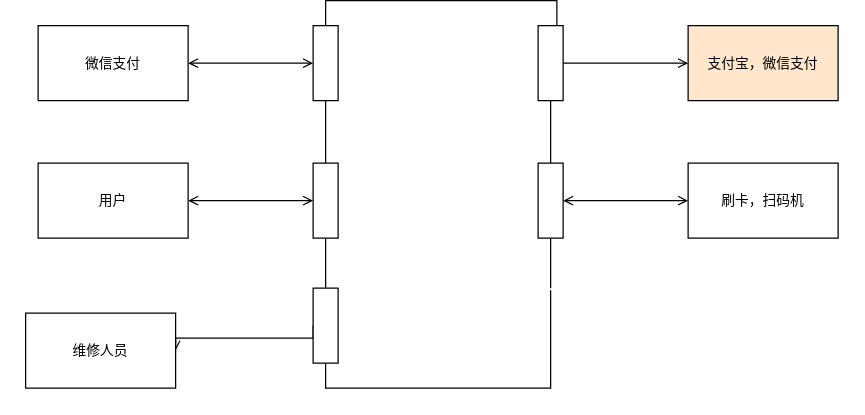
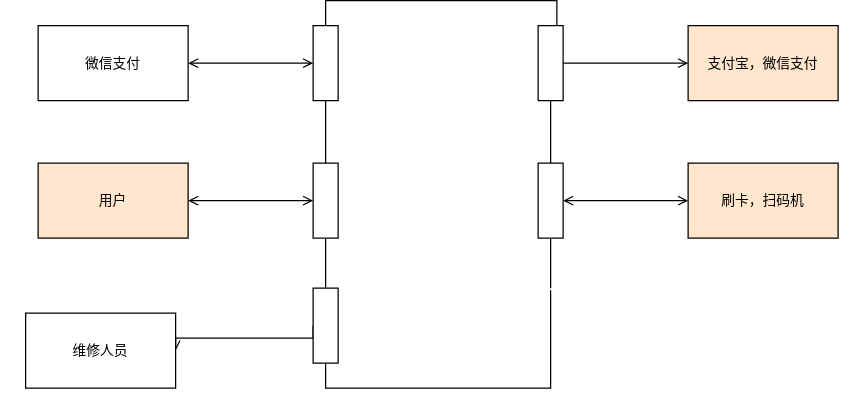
(113, 201) -> (113, 201)
(763, 201) -> (763, 201)
